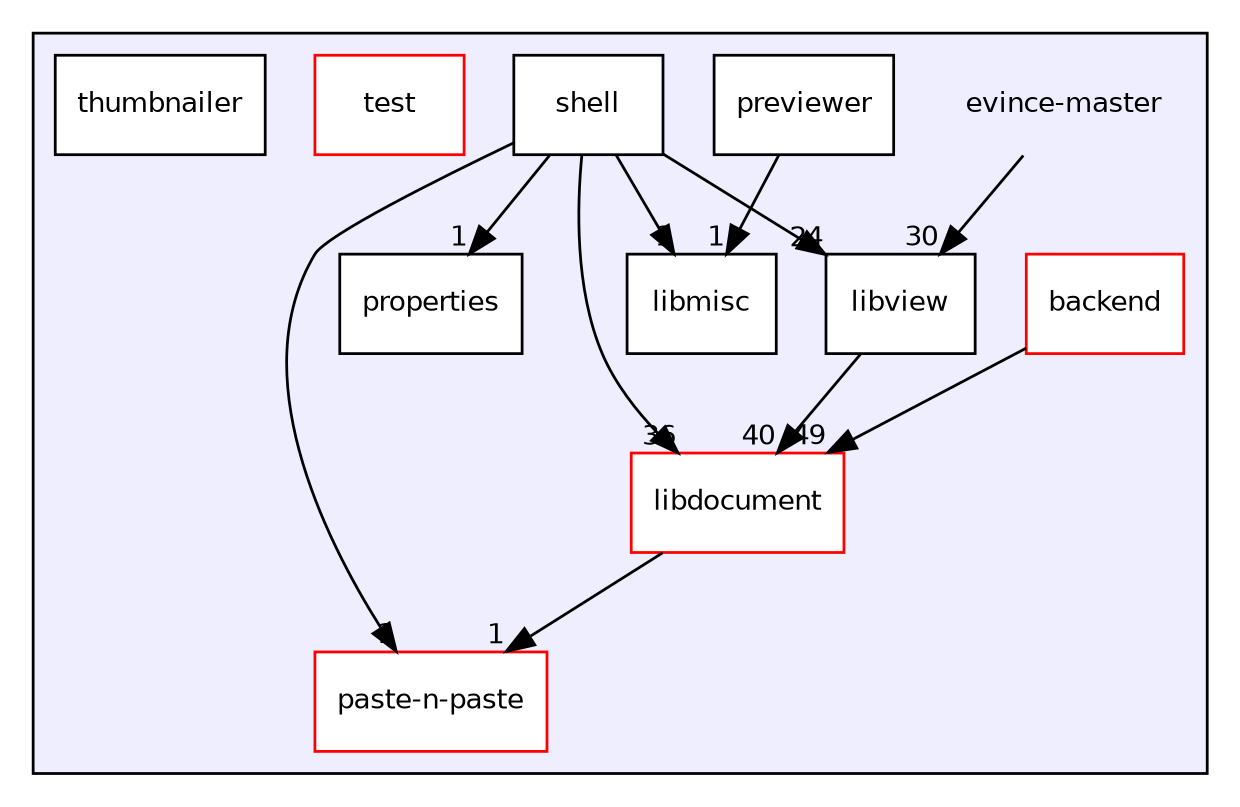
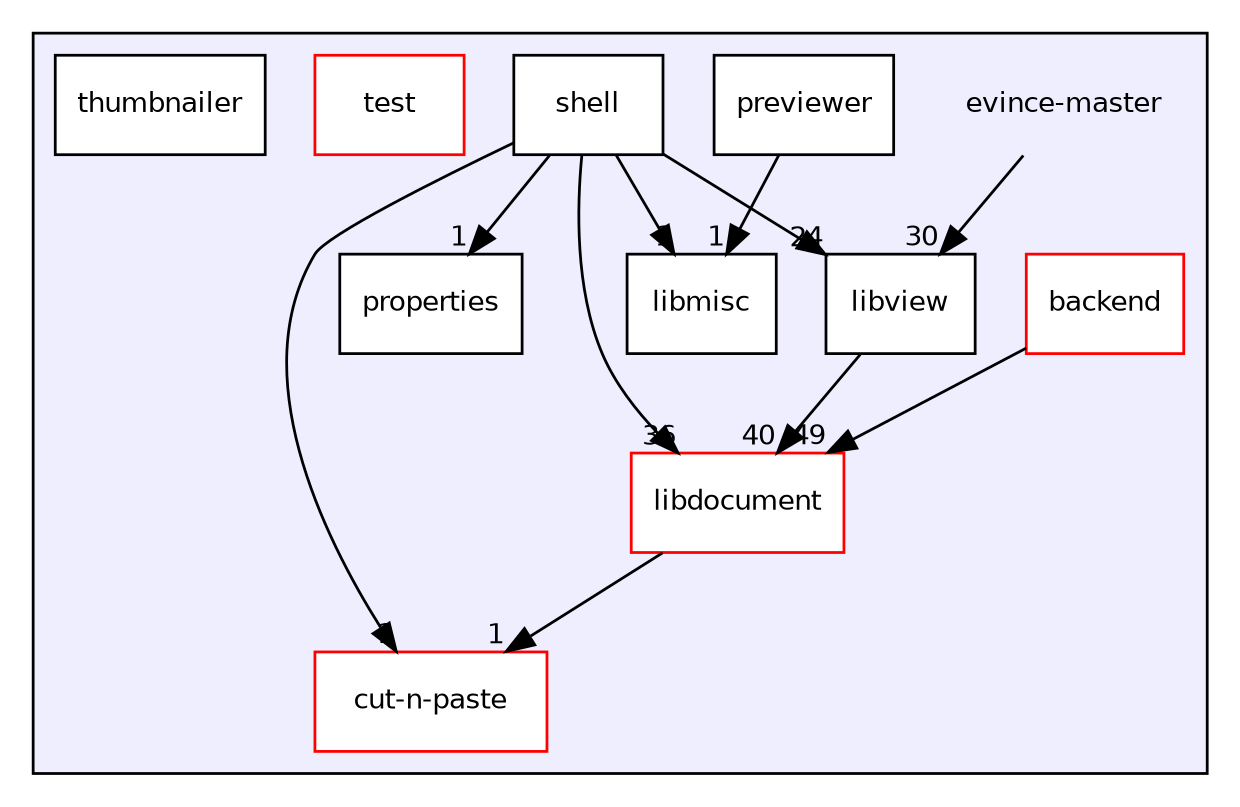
(431, 702) -> (431, 702)
